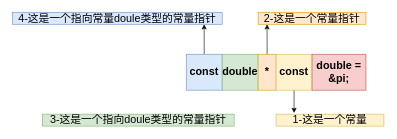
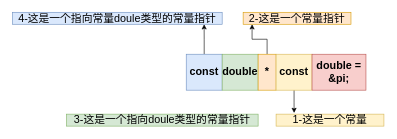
(312, 18) -> (297, 18)
(138, 120) -> (162, 120)
